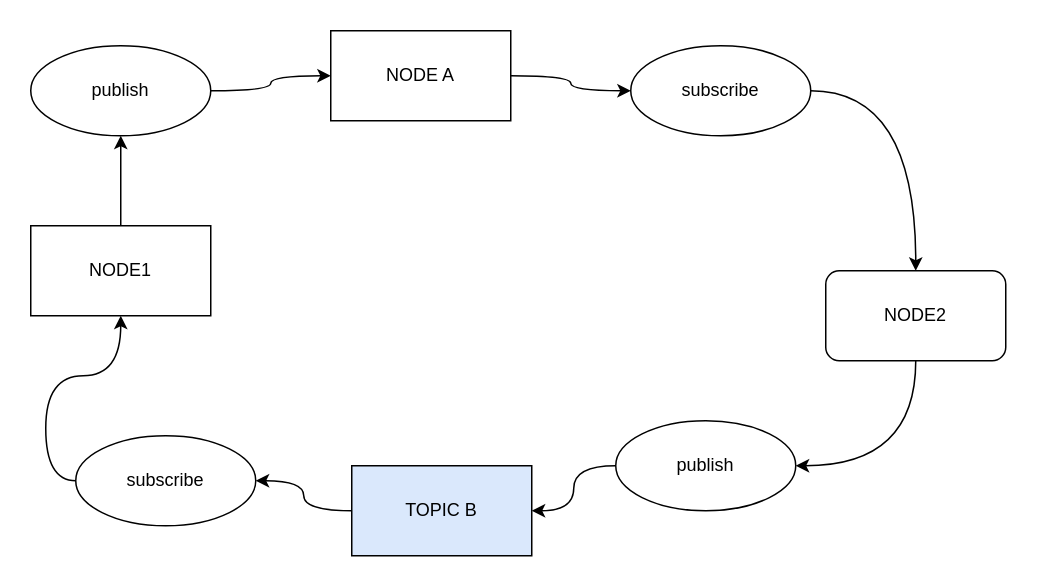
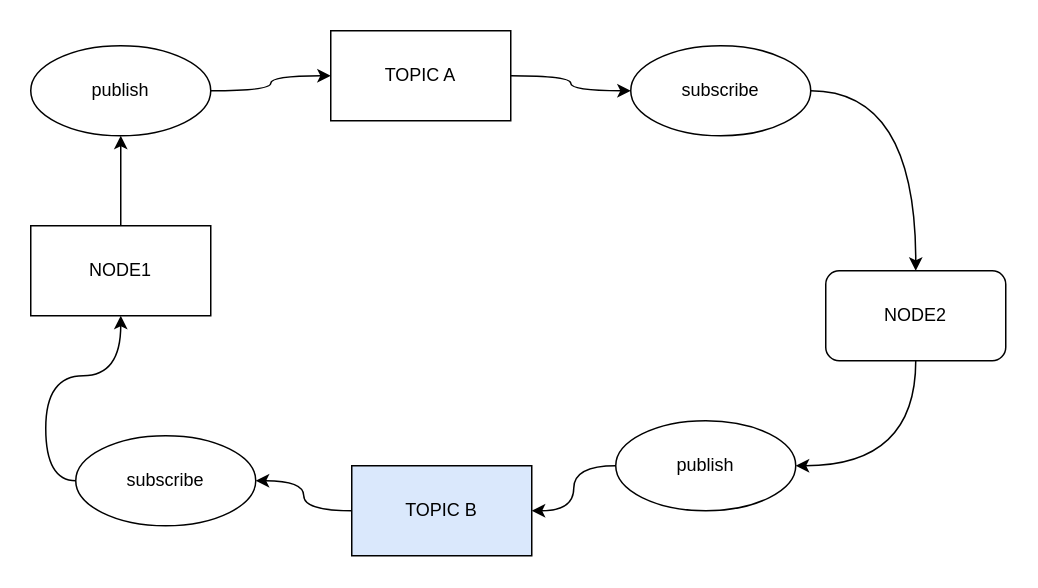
(421, 76) -> (421, 76)
